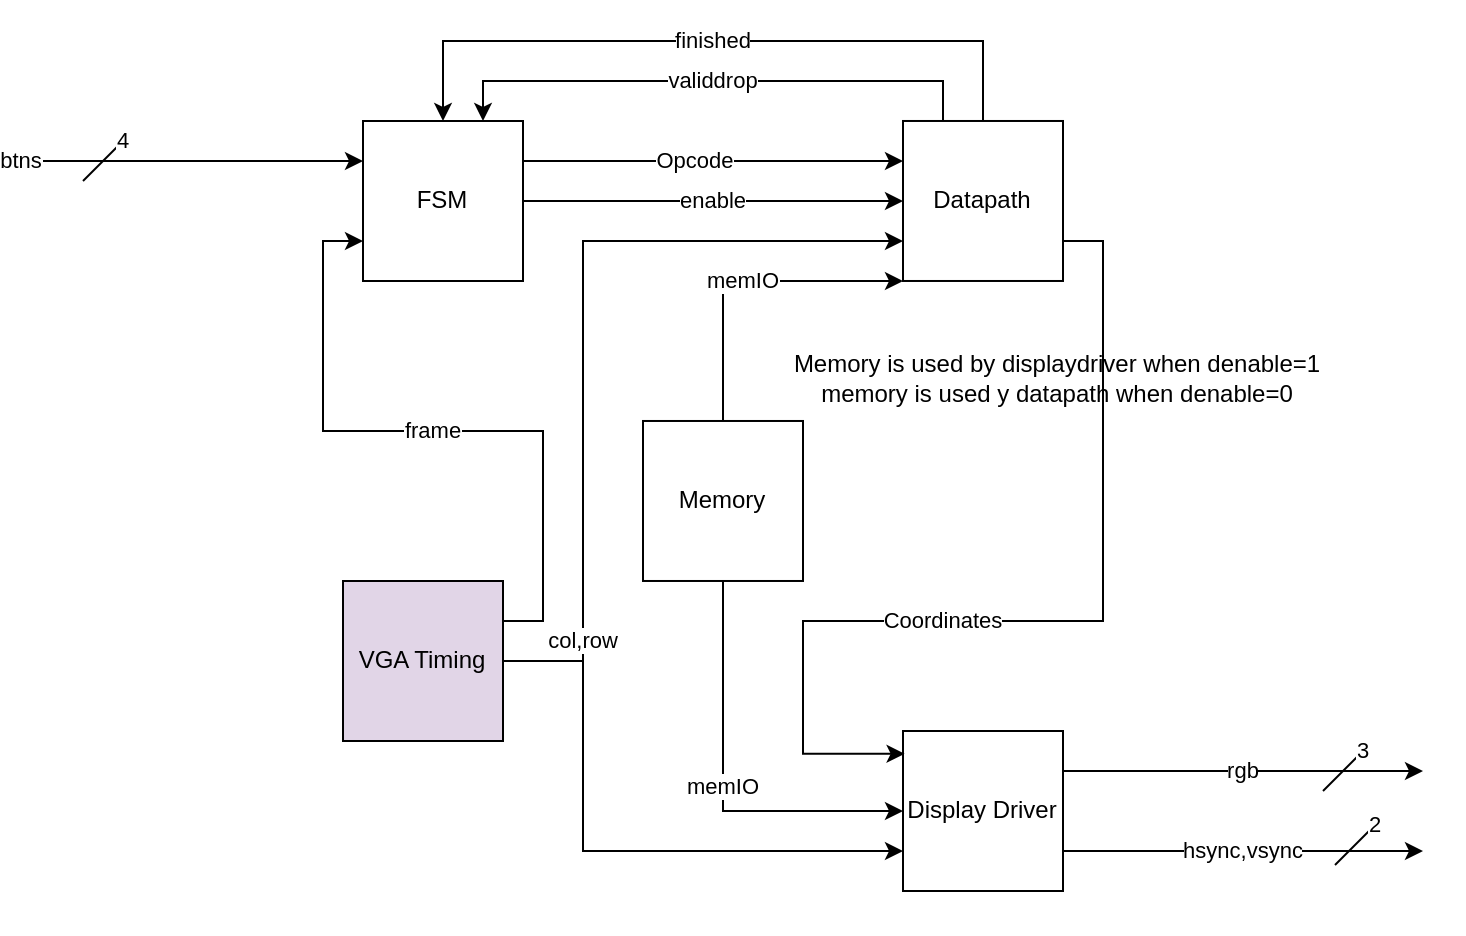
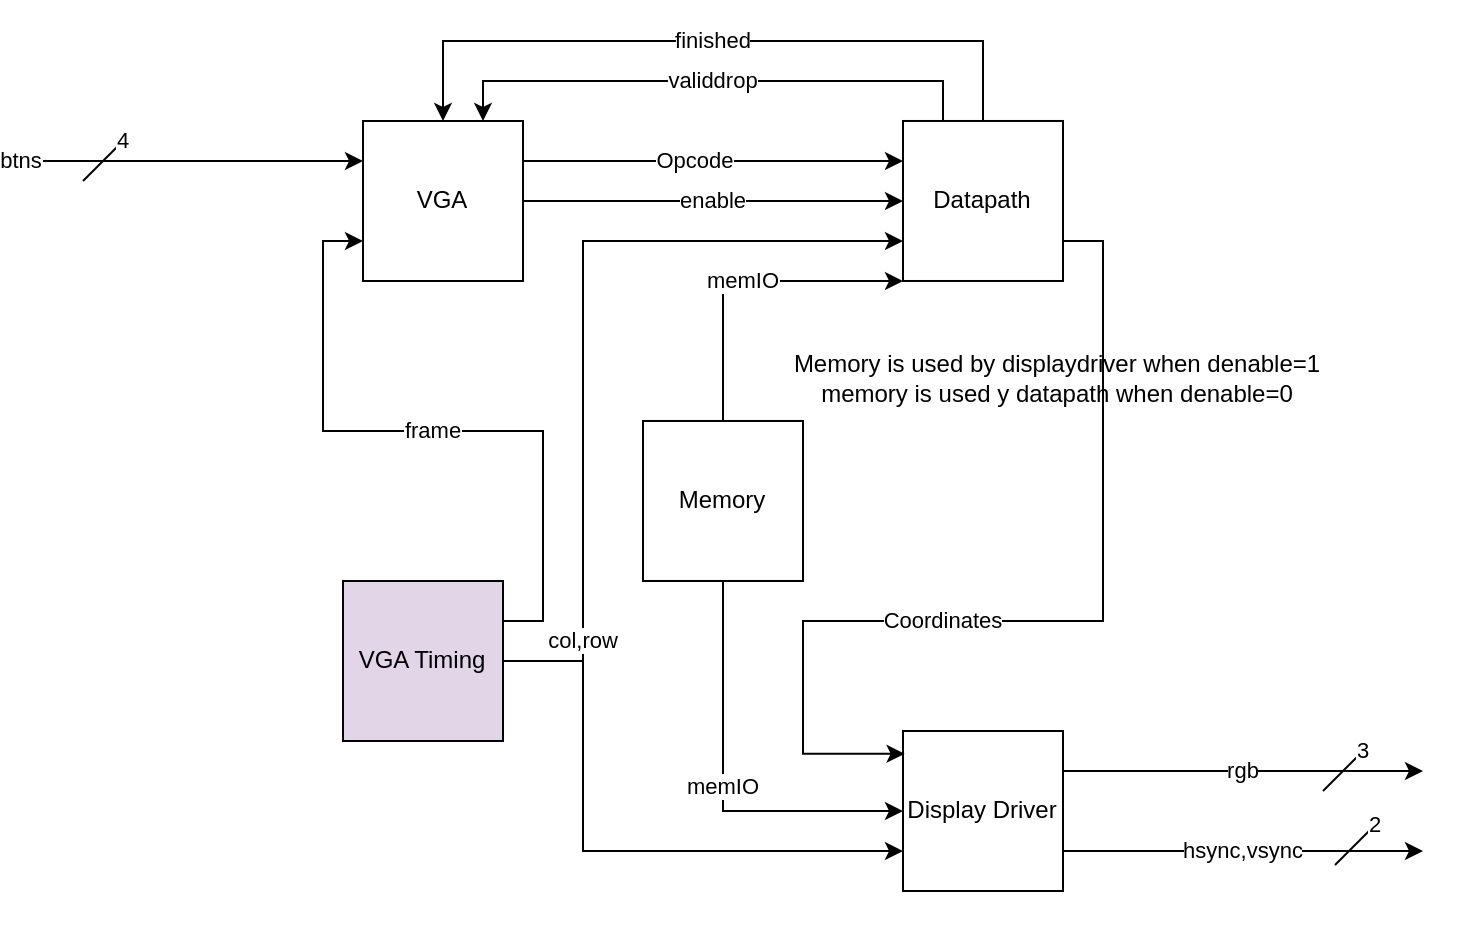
(443, 201) -> (443, 201)
